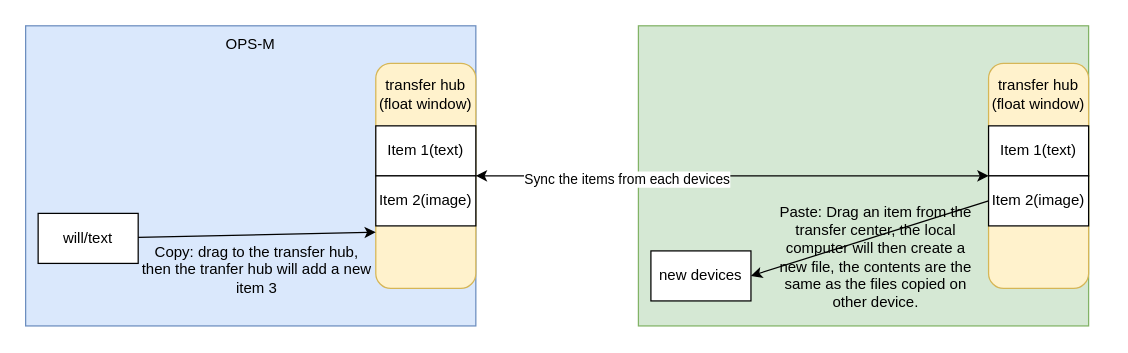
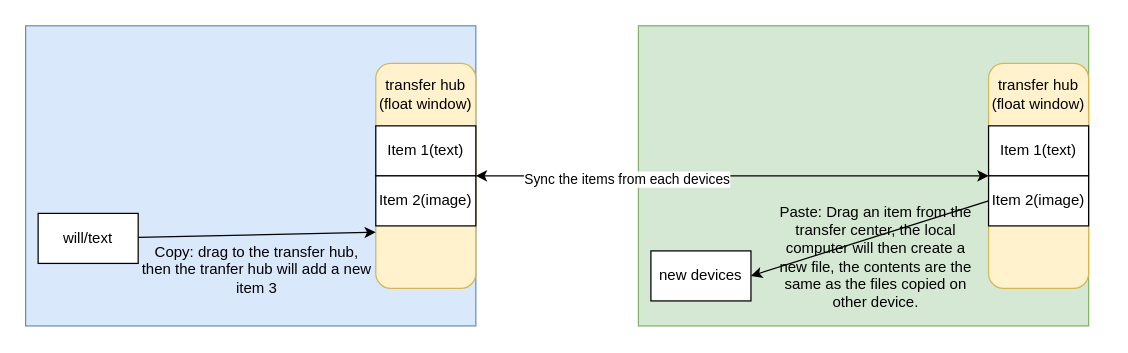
(251, 44) -> none
